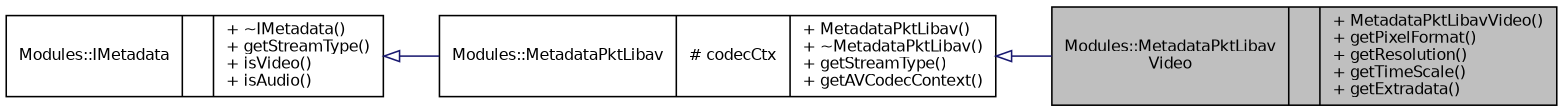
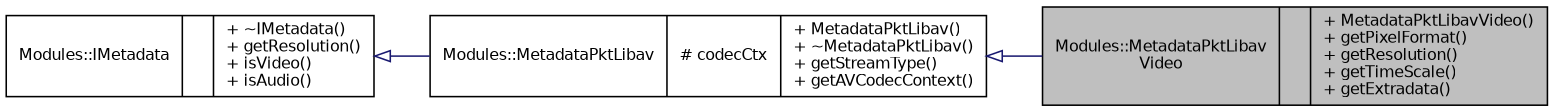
(298, 47) -> (294, 47)
